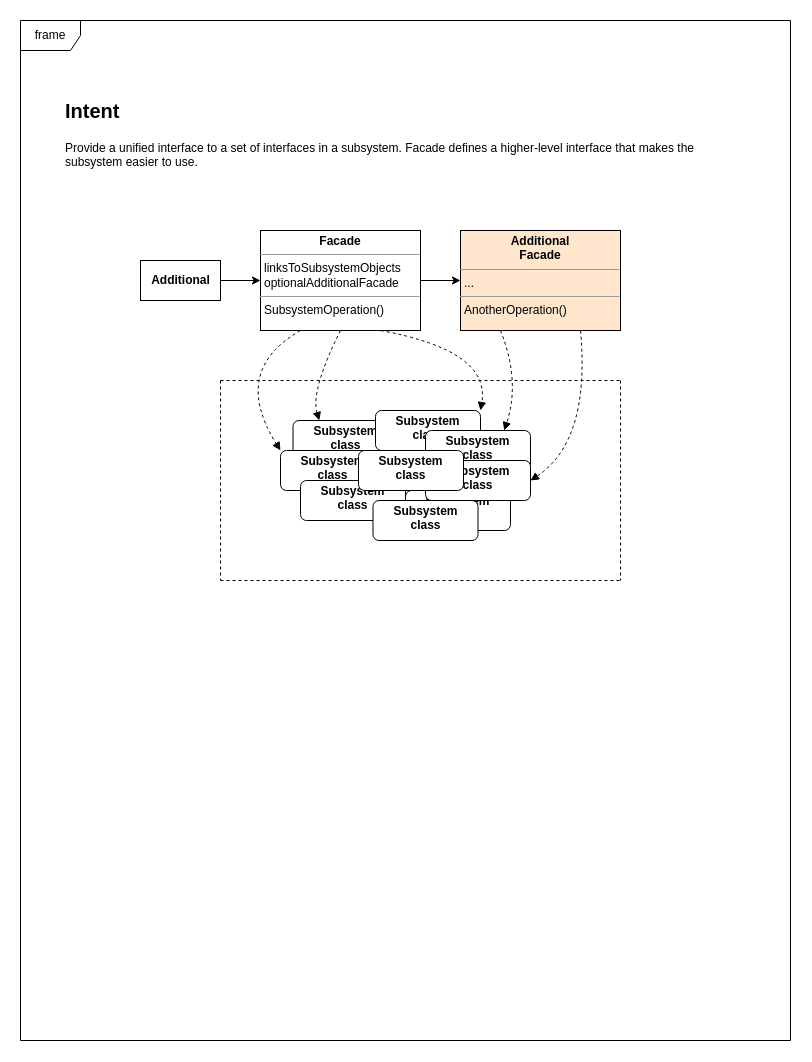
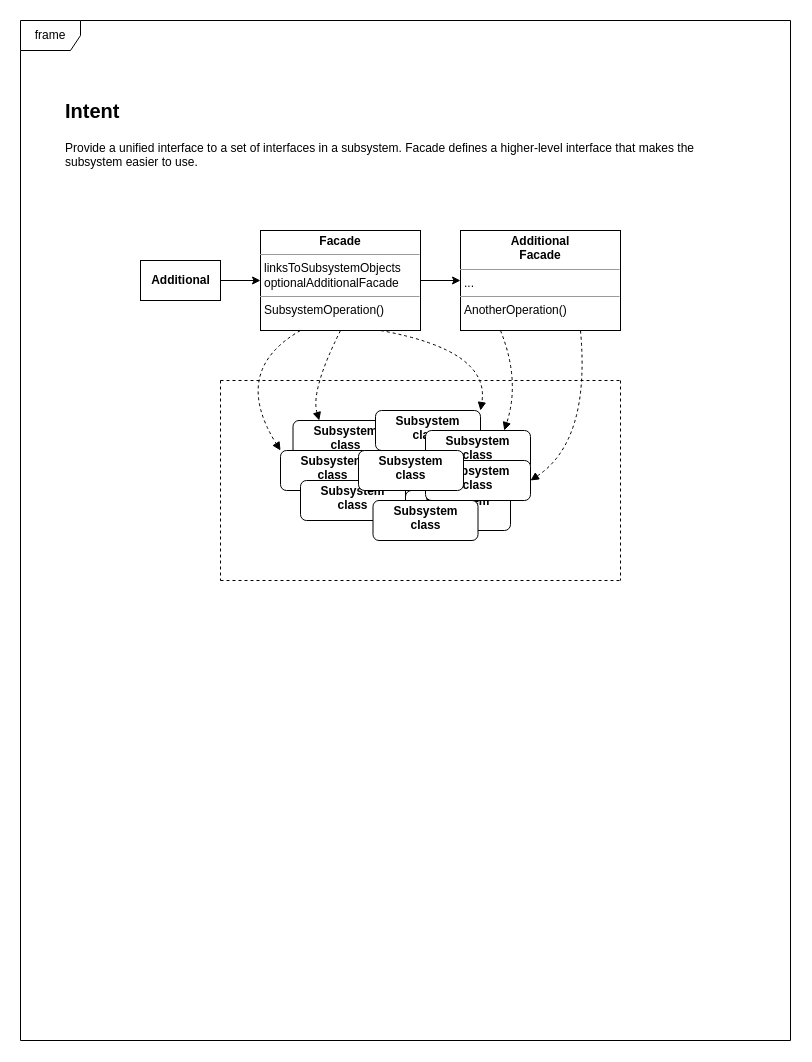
(541, 281) -> (541, 281)
